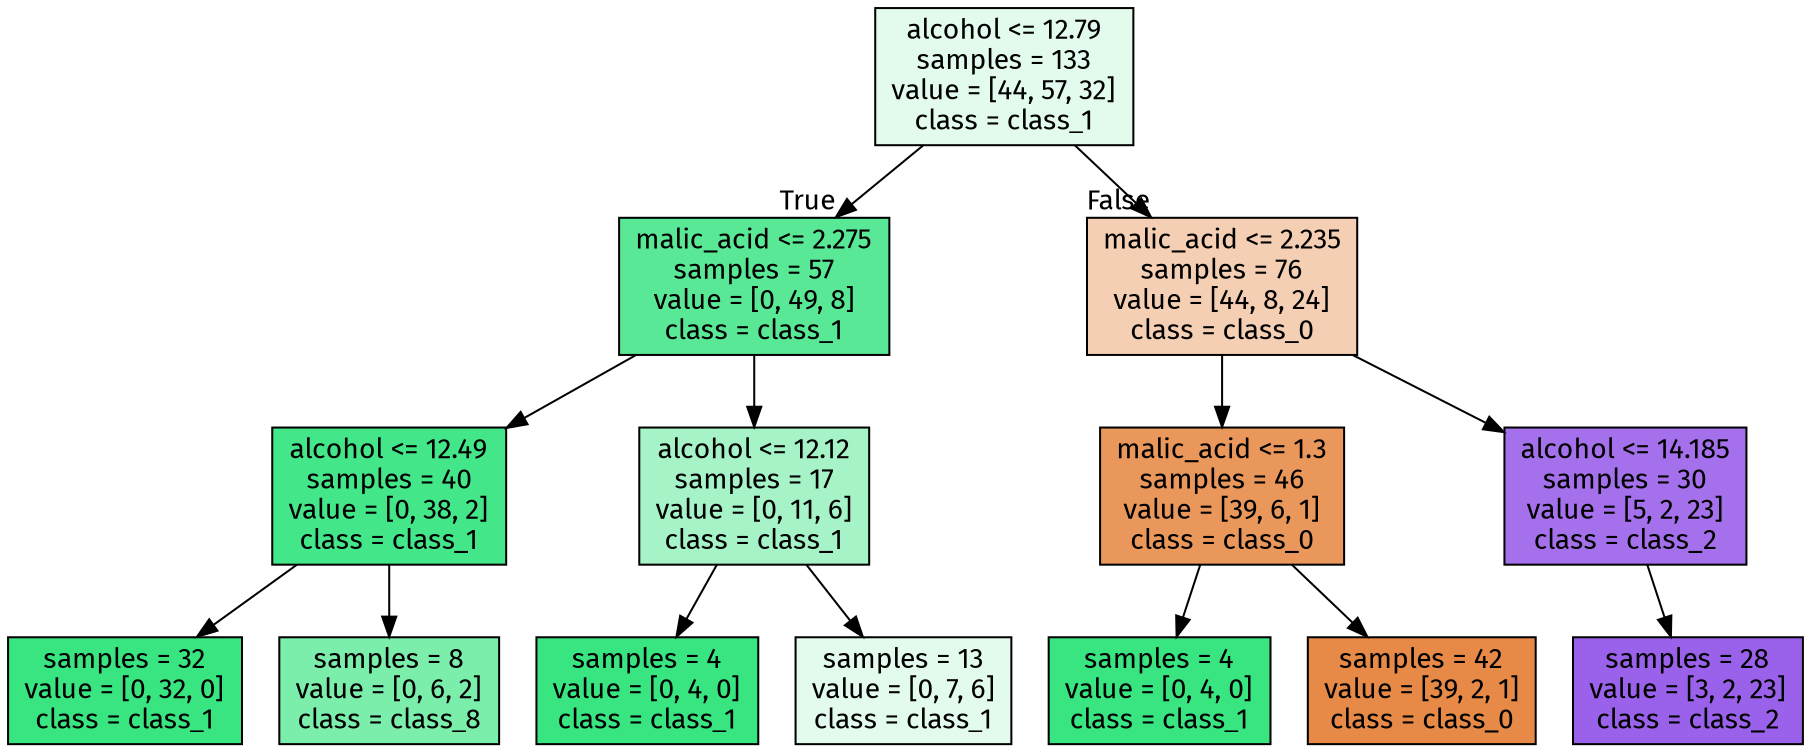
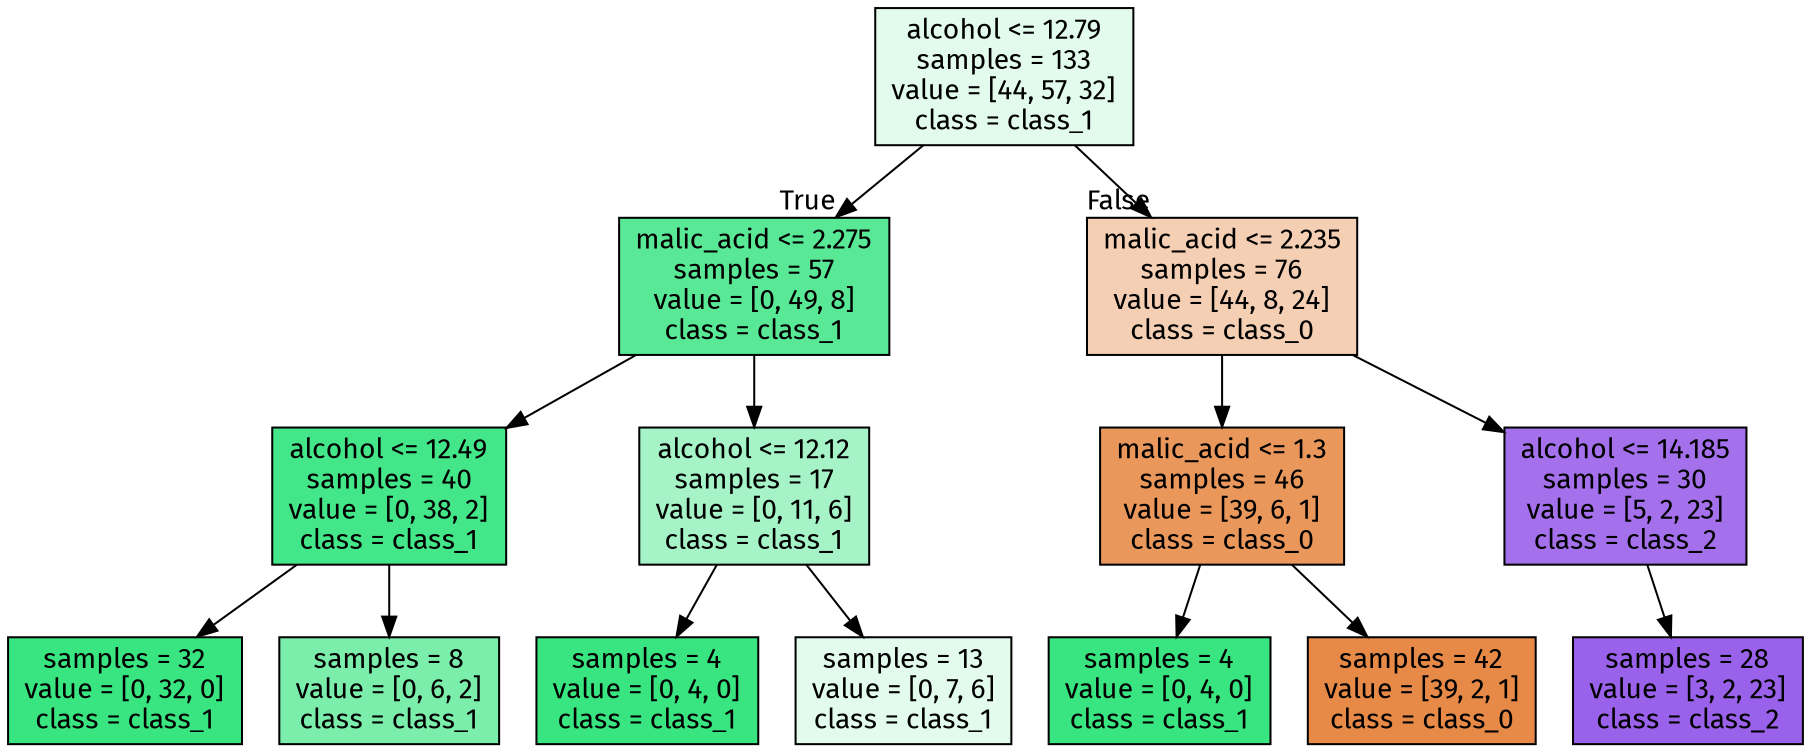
(389, 691) -> (389, 691)
